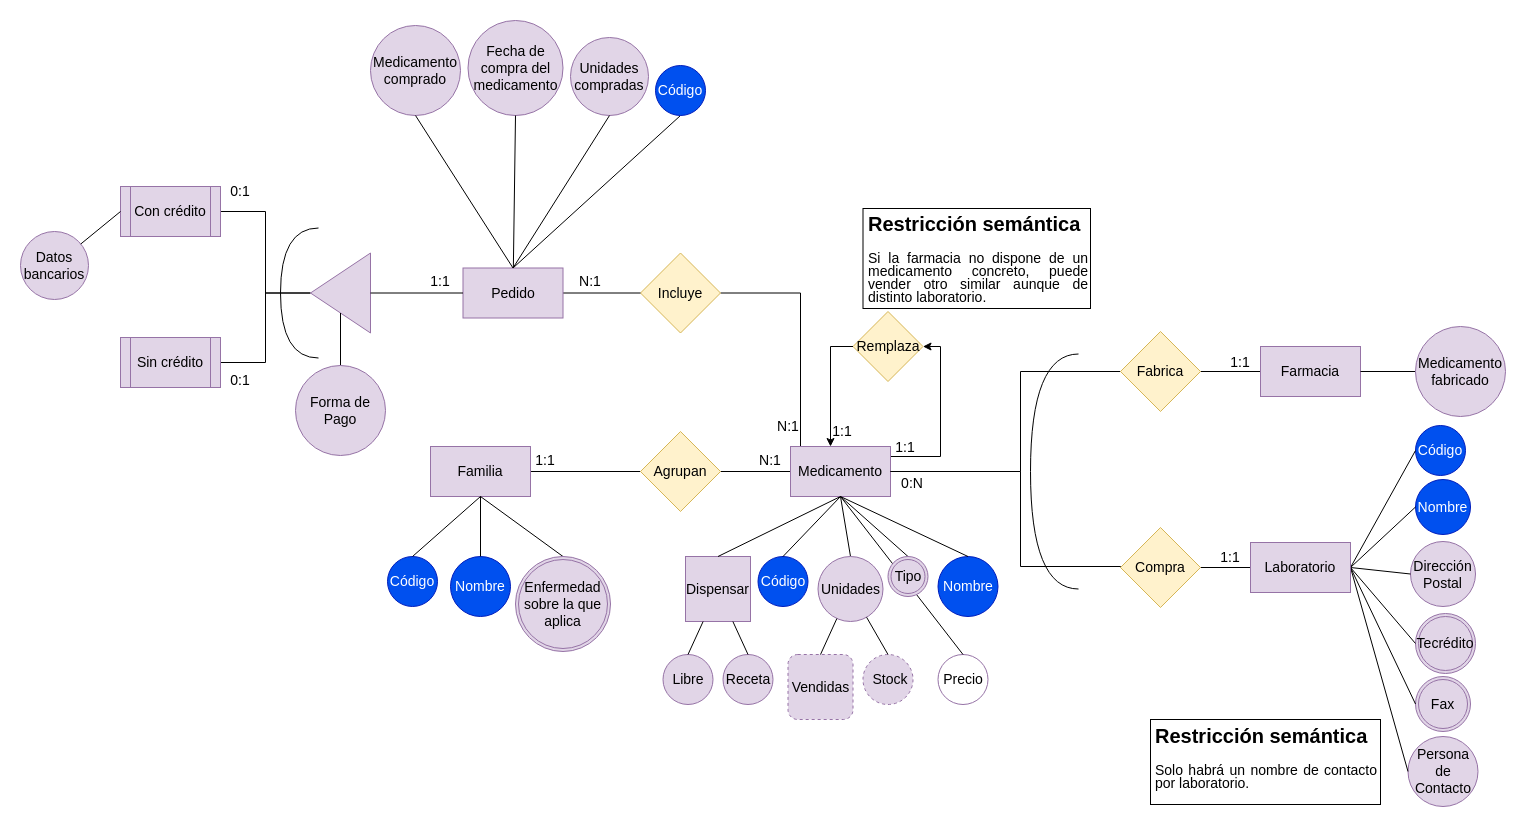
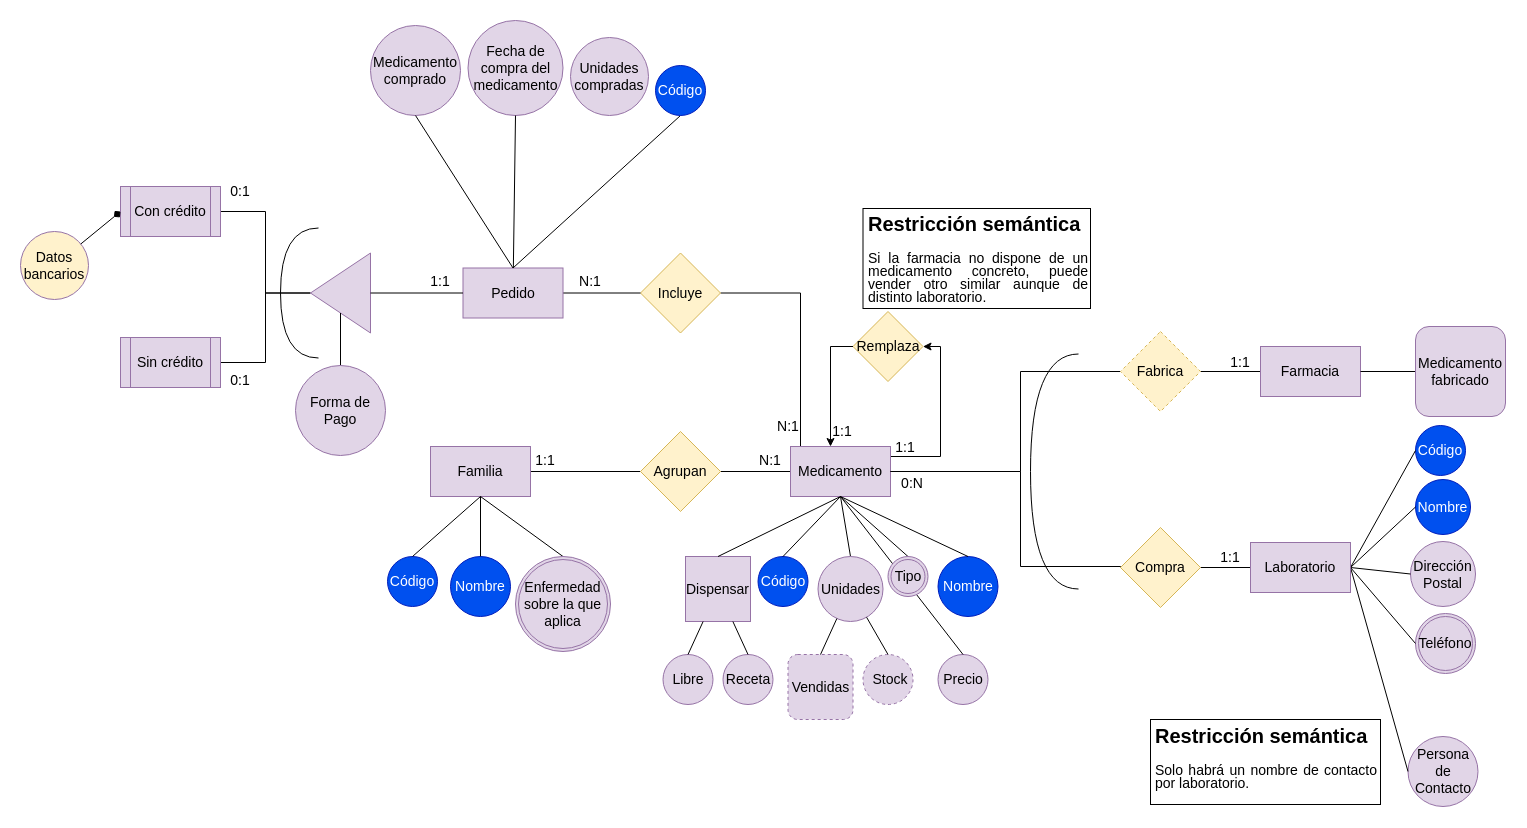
(563, 188) -> none
(117, 215) -> (114, 217)
(55, 266) -> (55, 266)
(1161, 372) -> (1161, 372)
(1461, 372) -> (1461, 372)
(1385, 639) -> none
(1446, 644) -> (1446, 644)
(963, 680) -> (963, 680)
(1443, 704) -> none
